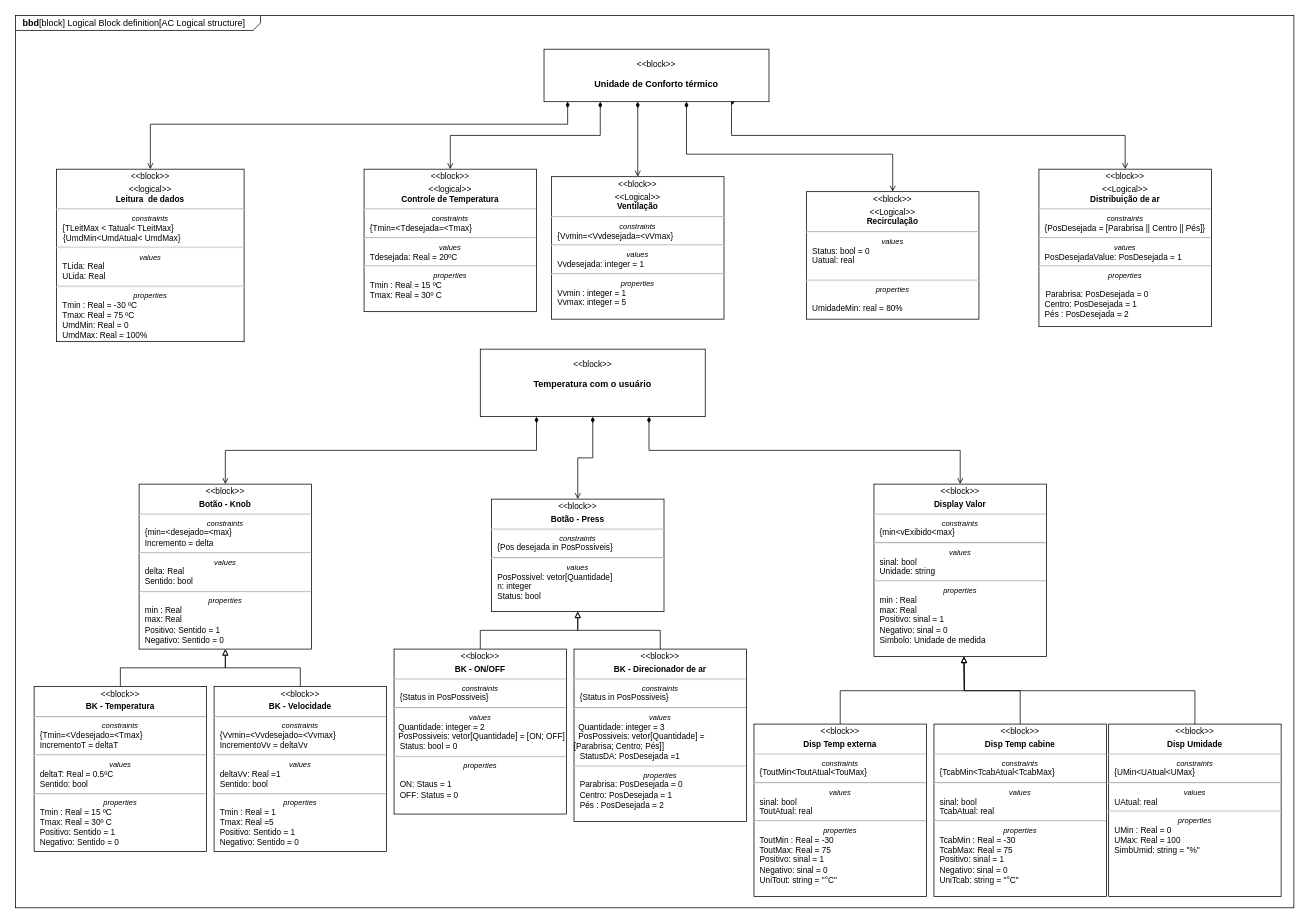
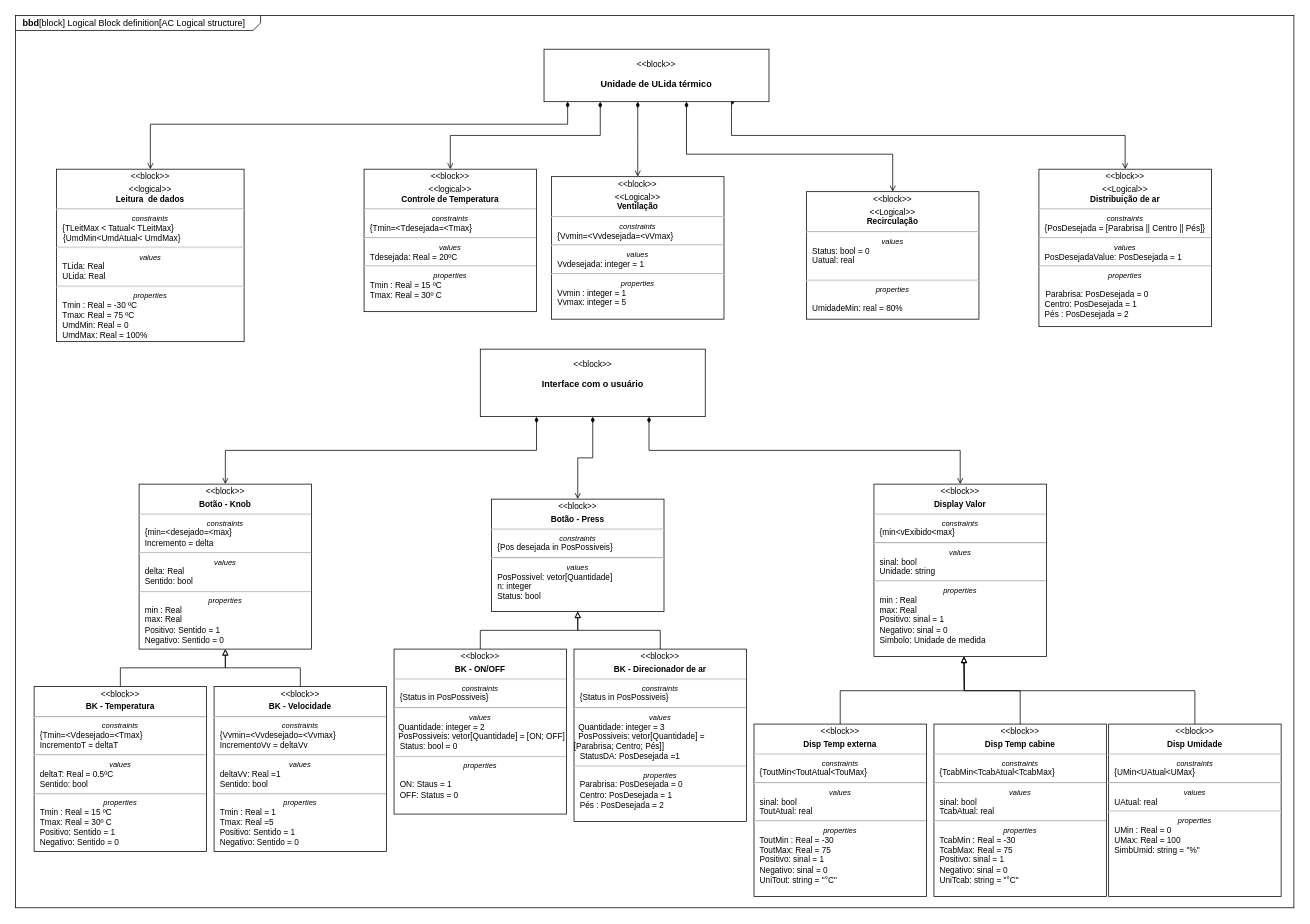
(657, 49) -> (657, 49)
(593, 349) -> (593, 349)
